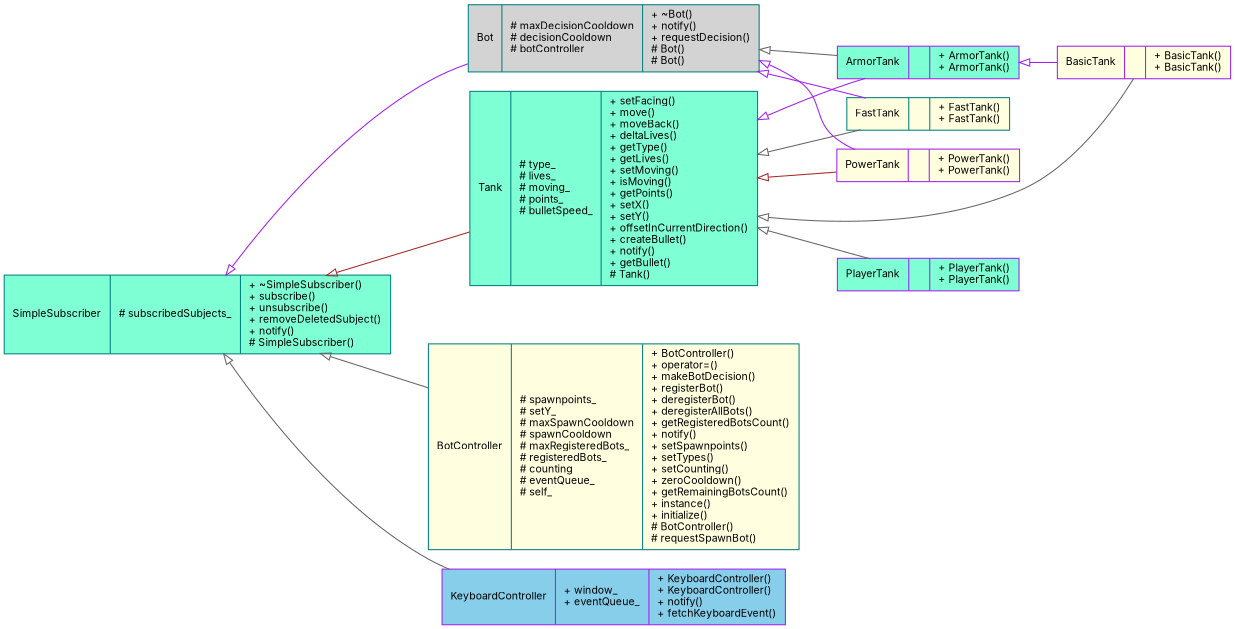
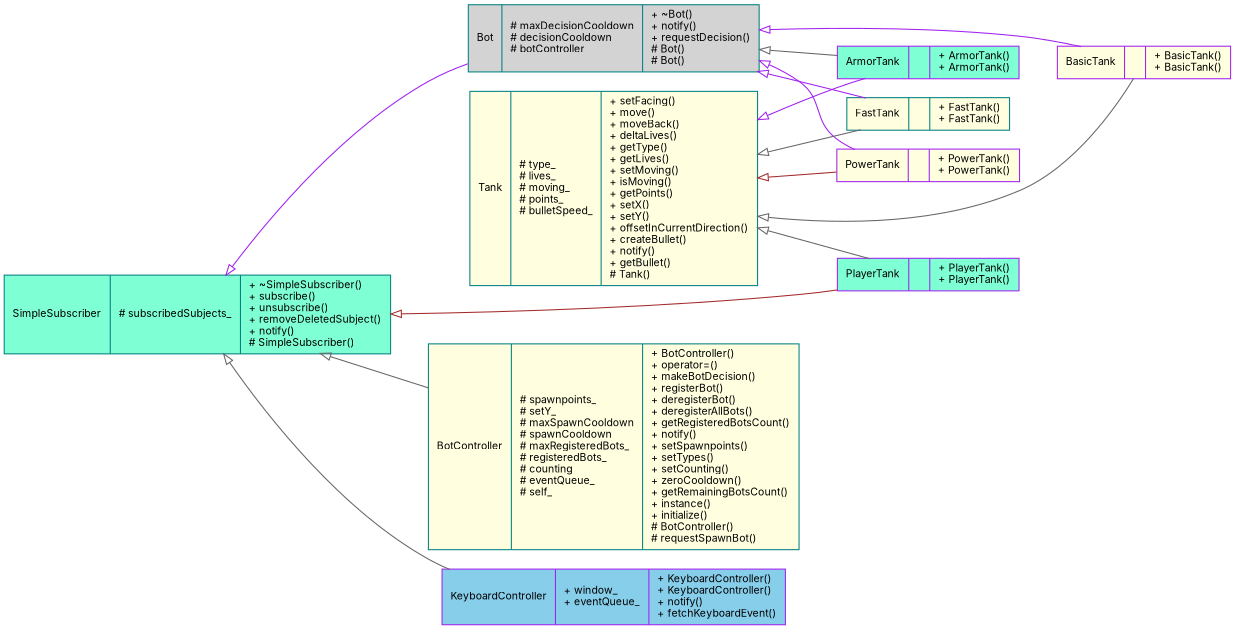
(1044, 62) -> (926, 30)
(614, 188) -> (614, 188)
(403, 252) -> (620, 307)
